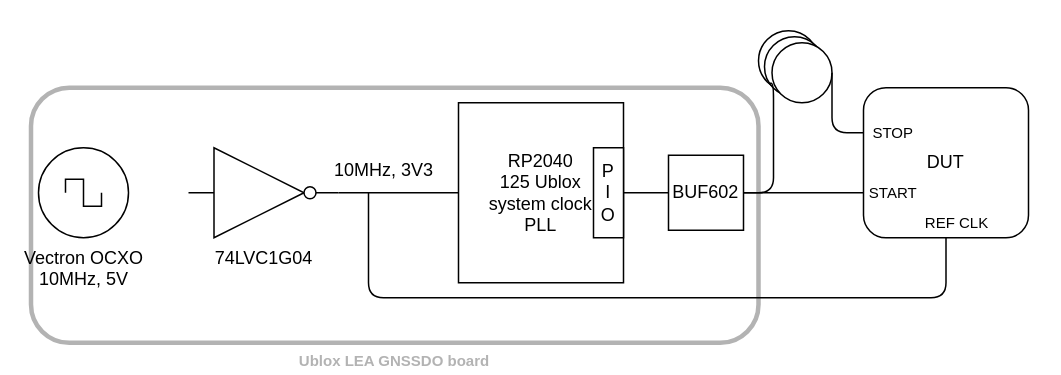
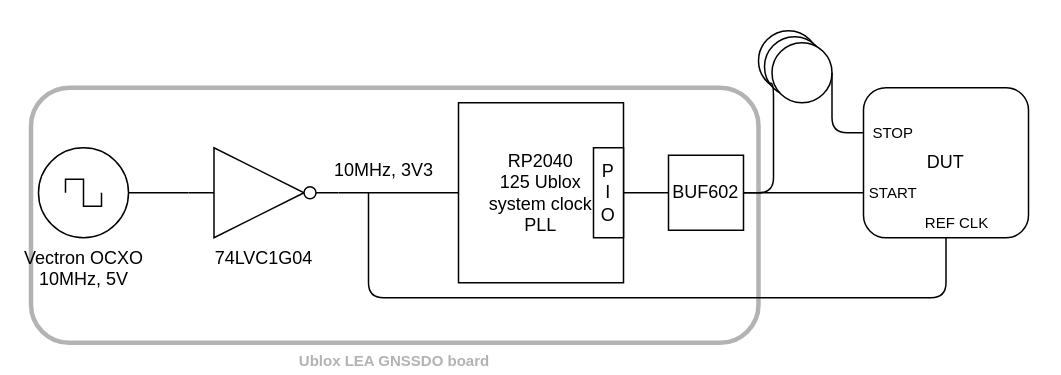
none -> (158, 193)
